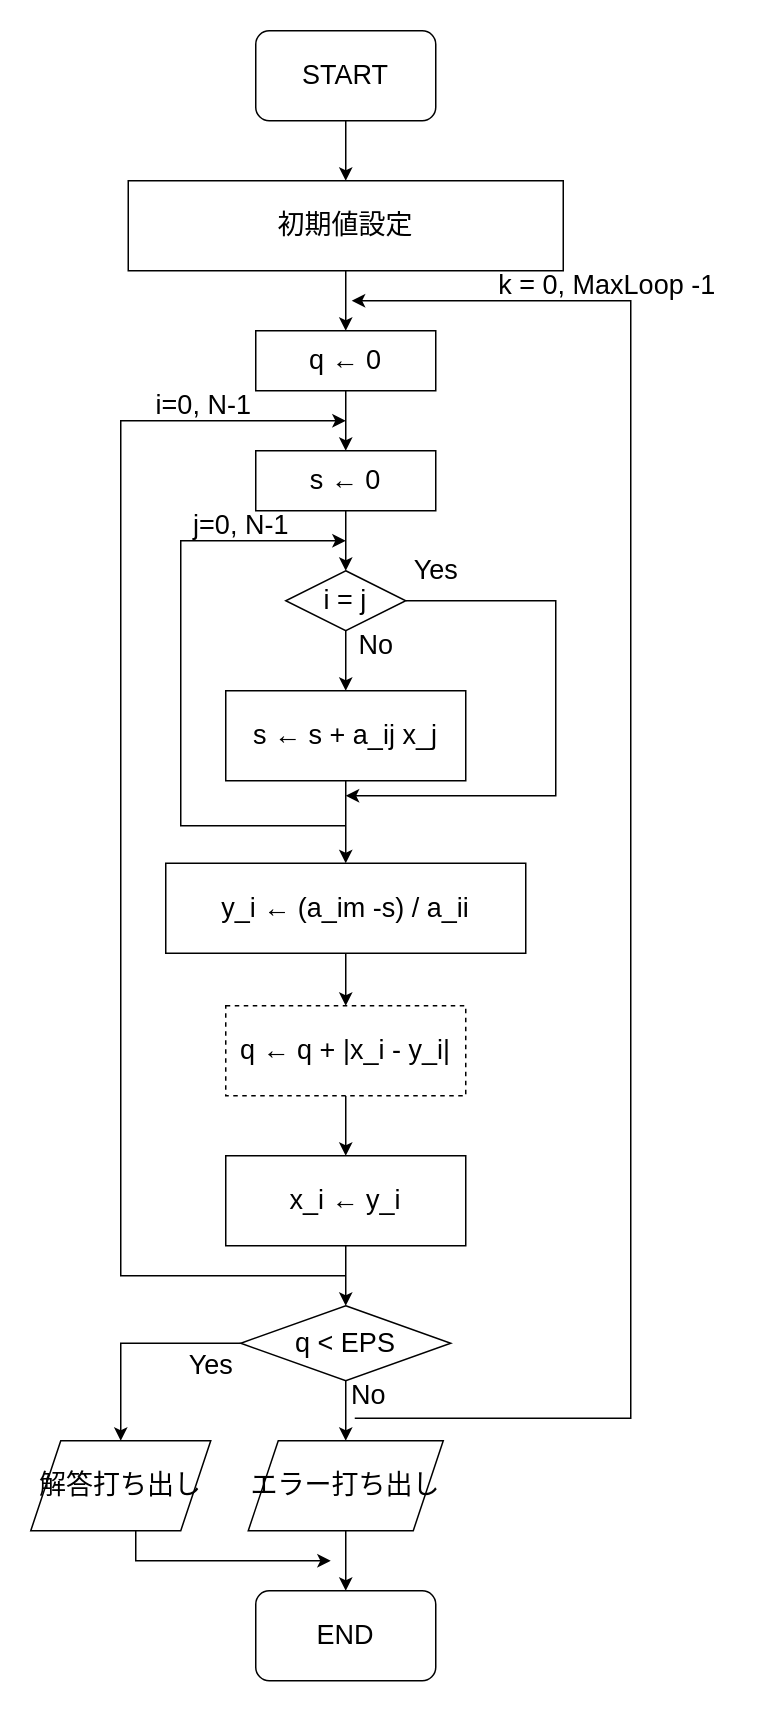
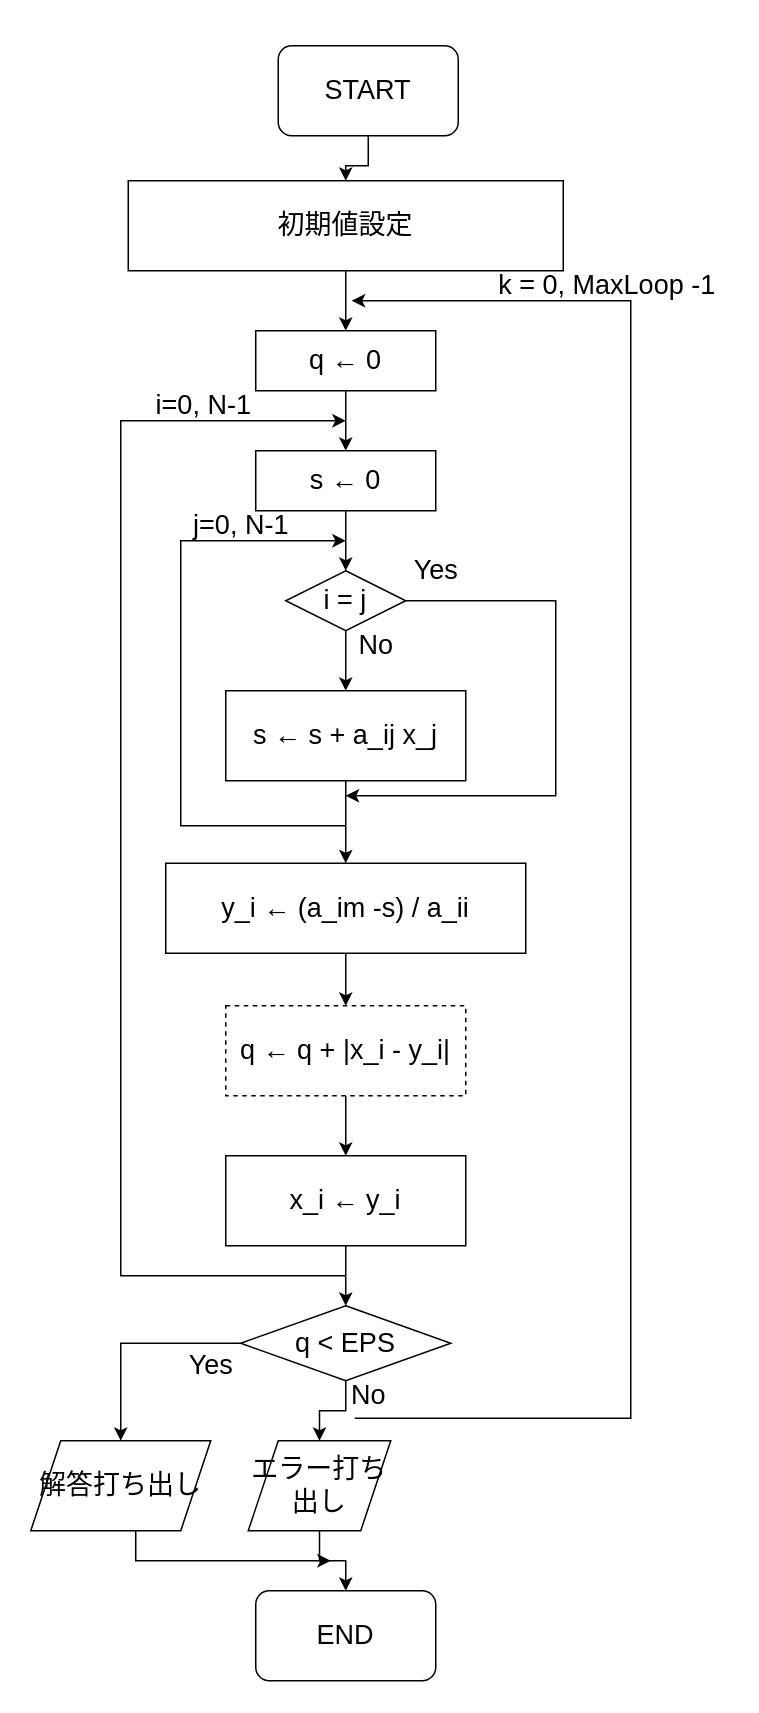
(346, 76) -> (368, 91)
(346, 1486) -> (320, 1486)
